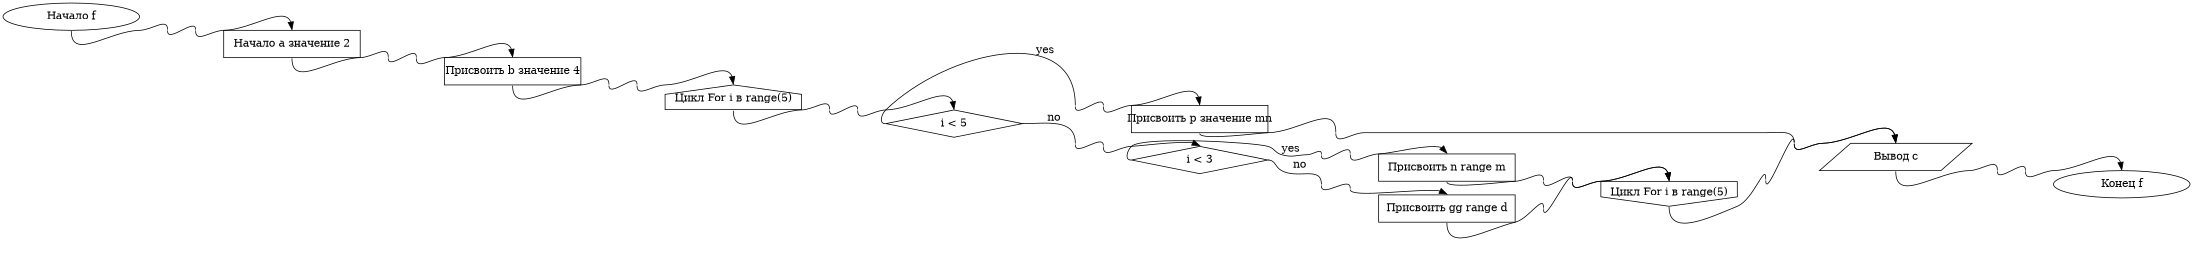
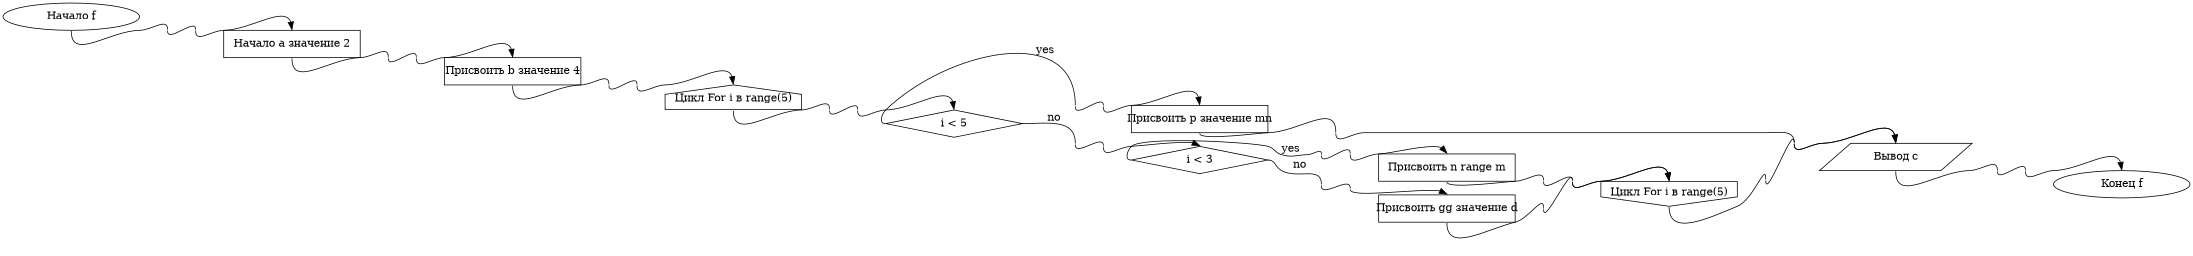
(1447, 209) -> (1447, 209)
